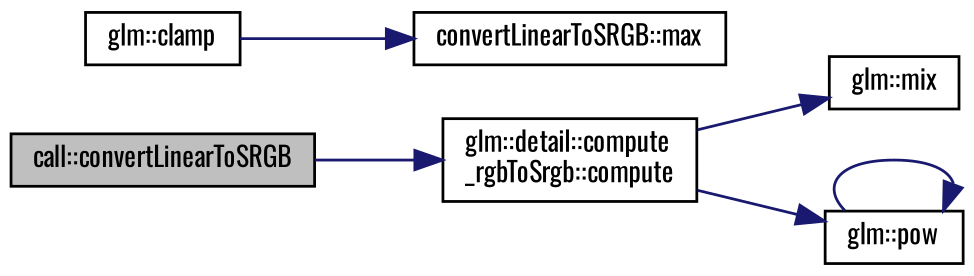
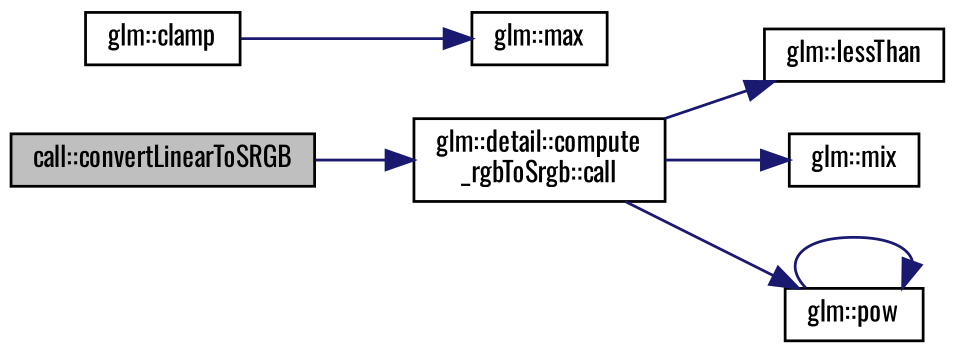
(570, 39) -> (540, 39)
none -> (854, 55)
(570, 160) -> (540, 160)
